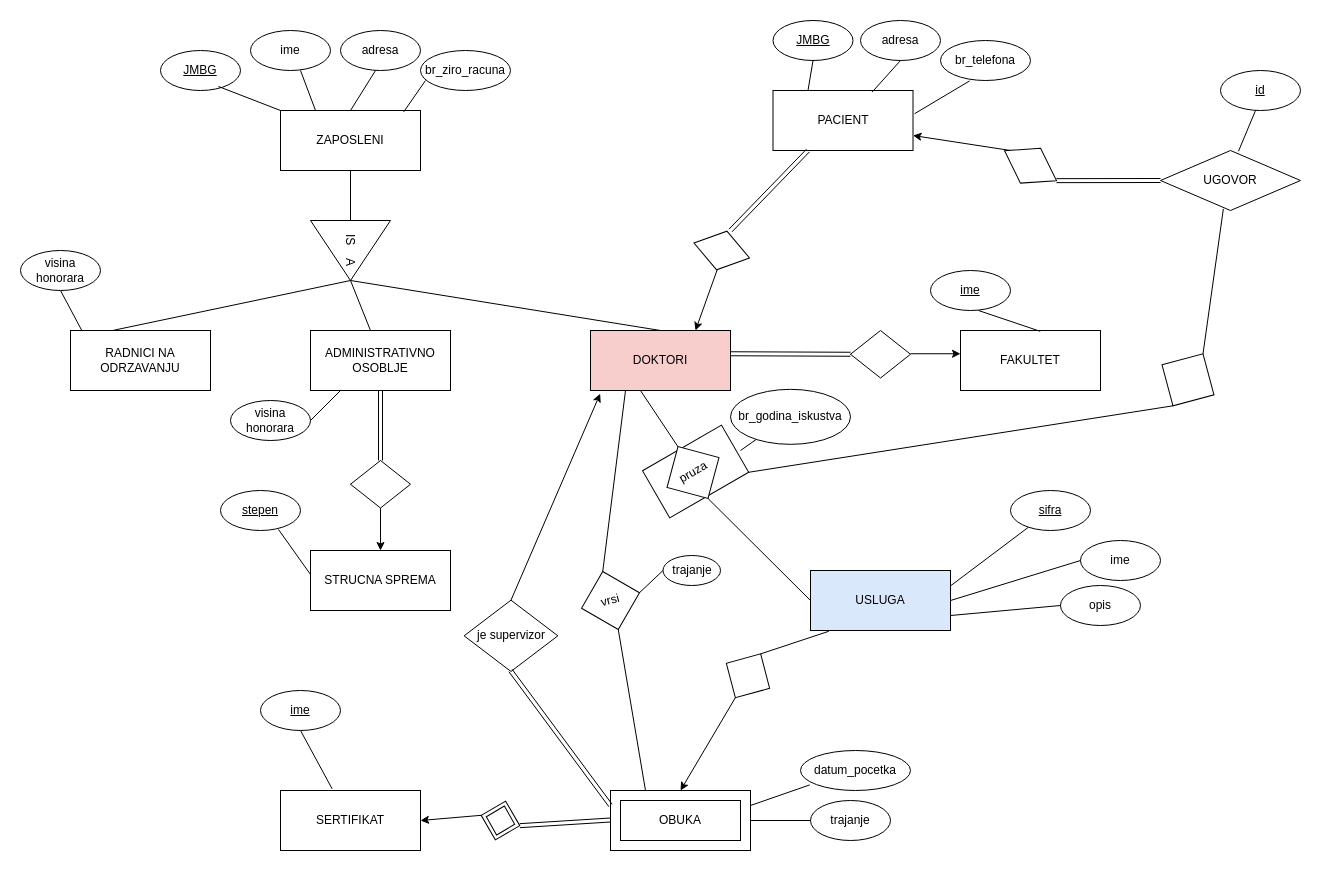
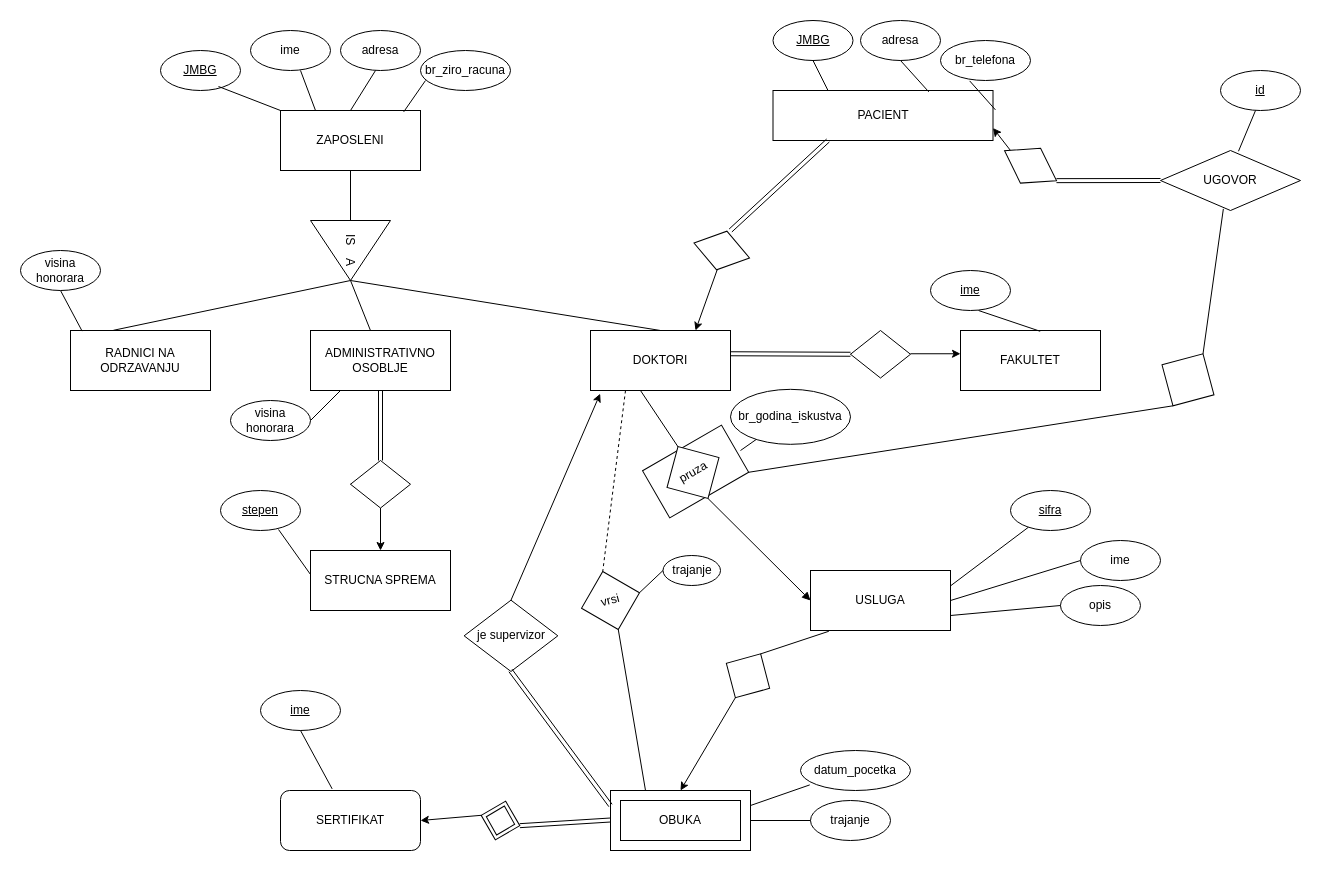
(843, 121) -> (883, 116)
(661, 361) -> (661, 361)
(614, 481) -> (614, 481)
(806, 596) -> (803, 593)
(881, 601) -> (881, 601)
(351, 821) -> (351, 821)
